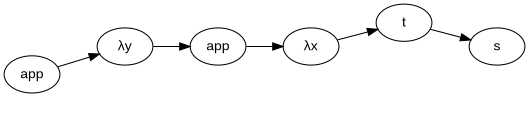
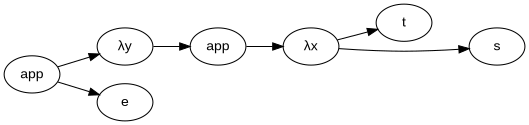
(446, 33) -> (399, 51)
none -> (125, 102)
